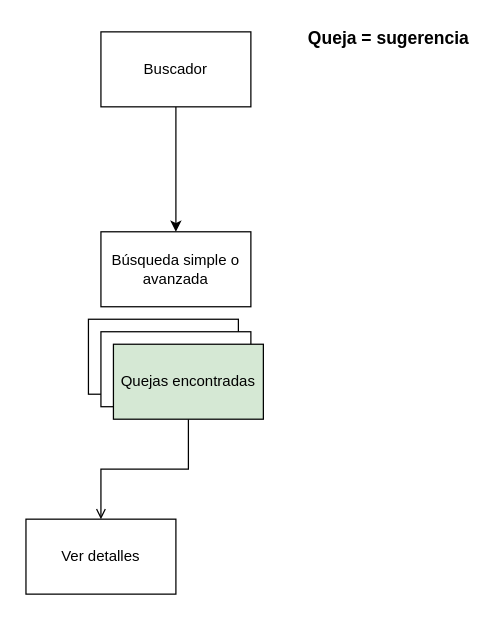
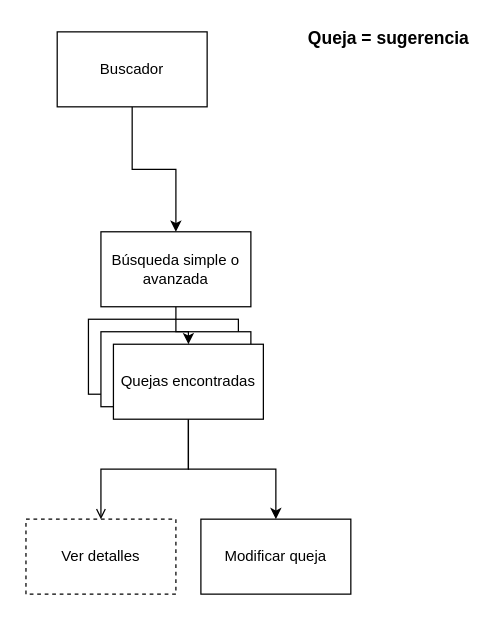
(176, 69) -> (132, 69)
none -> (176, 327)
(188, 382) -> (188, 382)
none -> (255, 469)
(101, 557) -> (101, 557)
none -> (276, 557)
